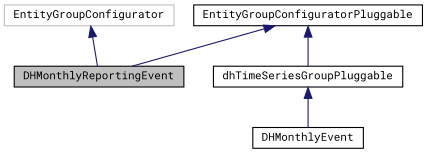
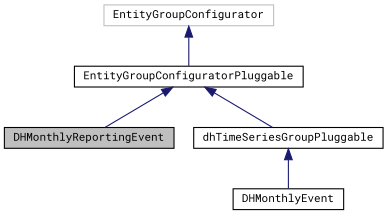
(95, 52) -> (189, 52)
